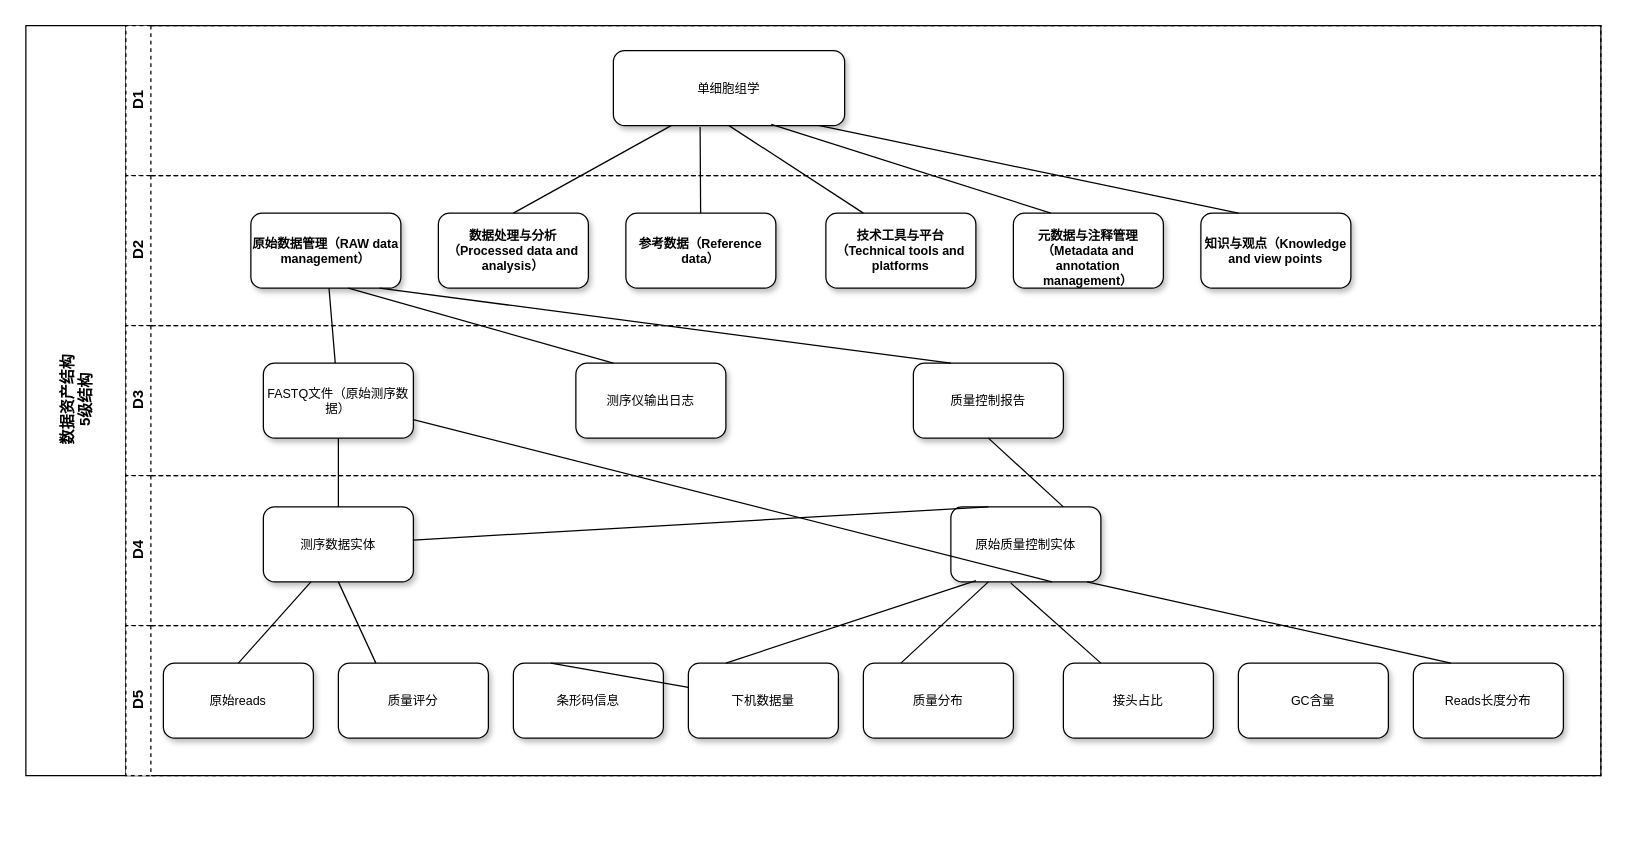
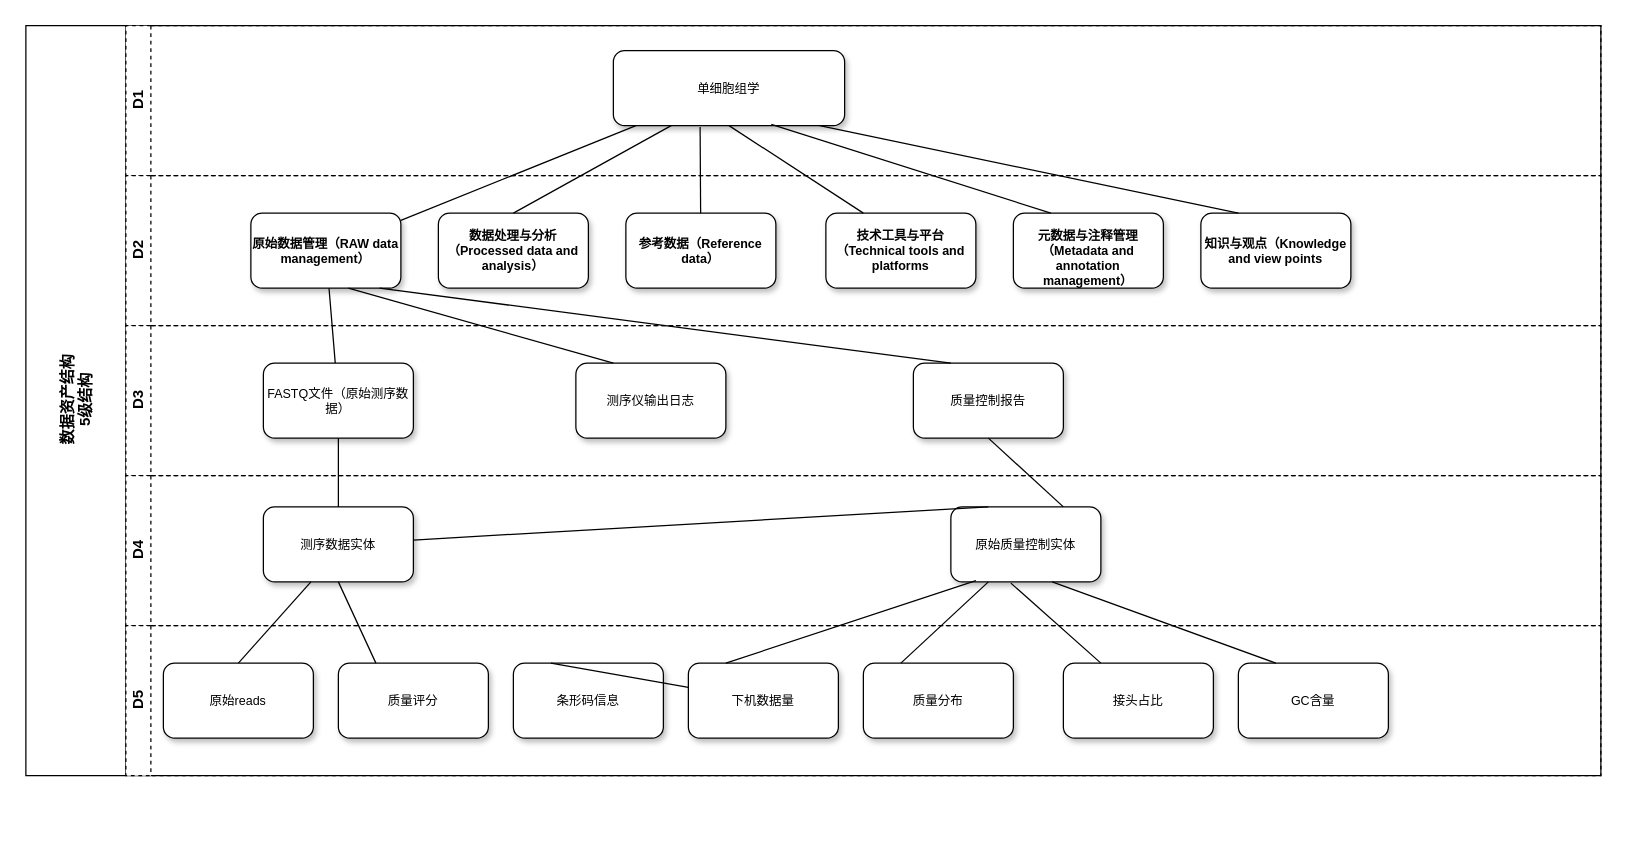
none -> (578, 149)
(927, 550) -> (1108, 602)
(1179, 602) -> none
(1488, 701) -> none
